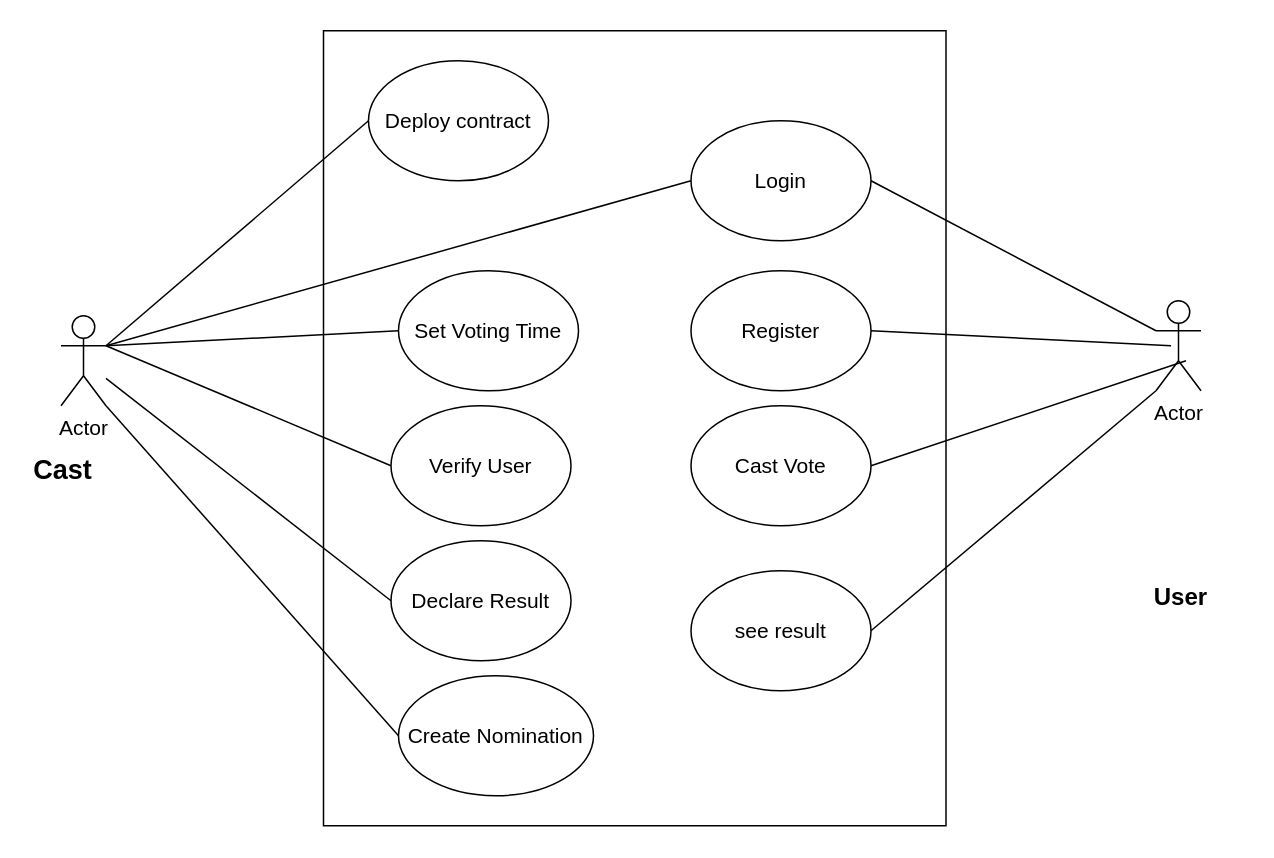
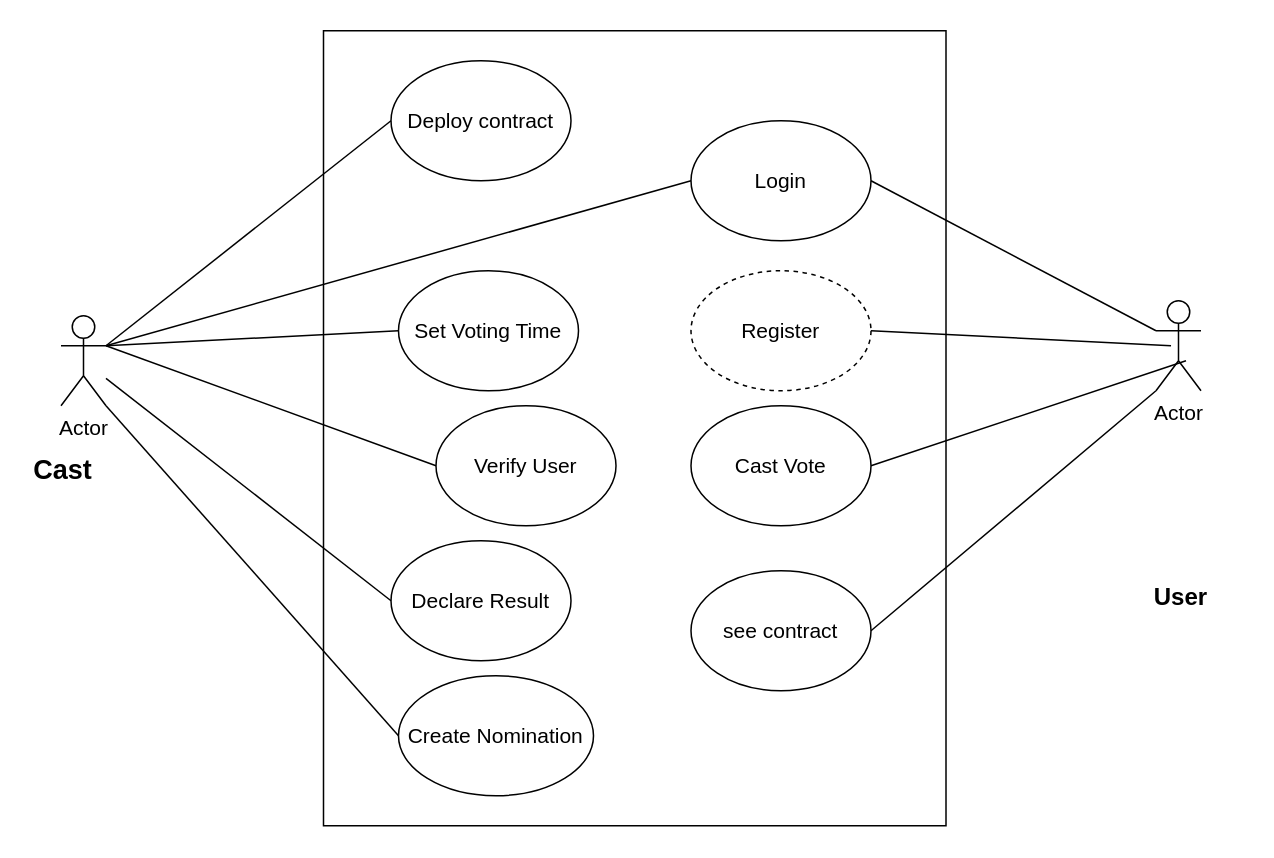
(458, 121) -> (481, 121)
(781, 331) -> (781, 331)
(481, 466) -> (526, 466)
(781, 631) -> (781, 631)
